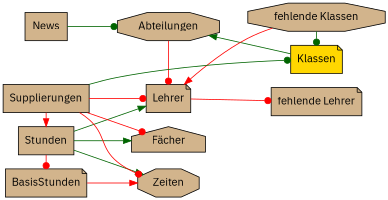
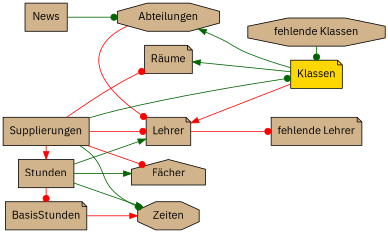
(229, 49) -> (245, 102)
none -> (168, 59)
(106, 147) -> (106, 180)
